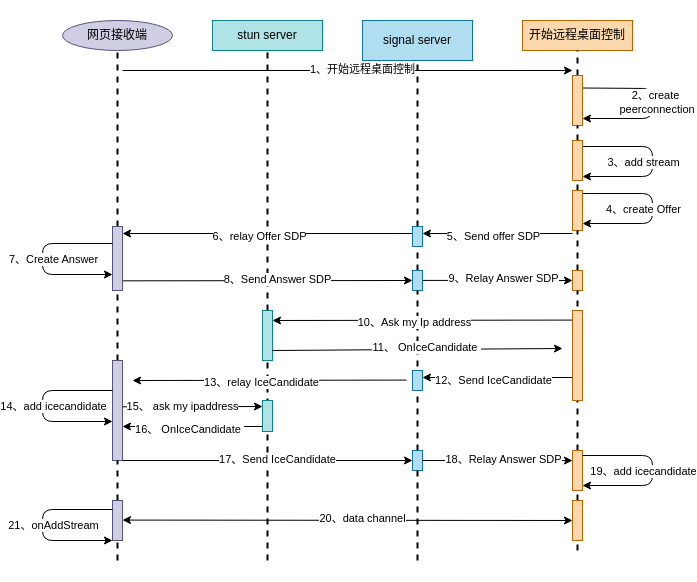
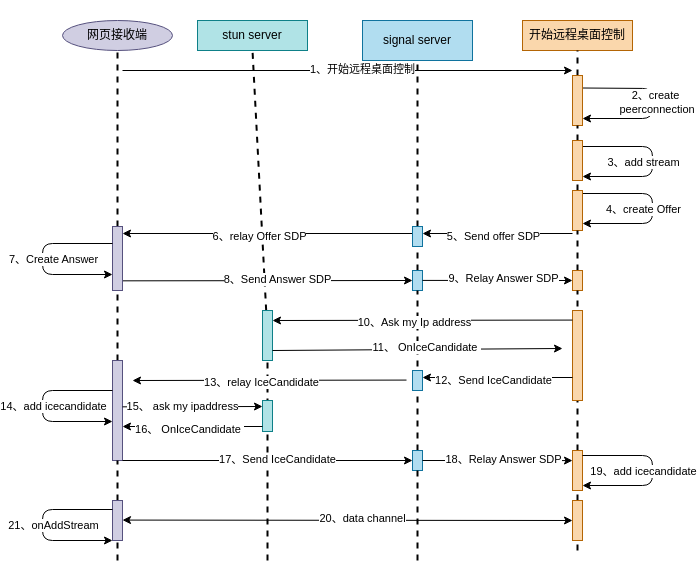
(268, 36) -> (253, 36)
